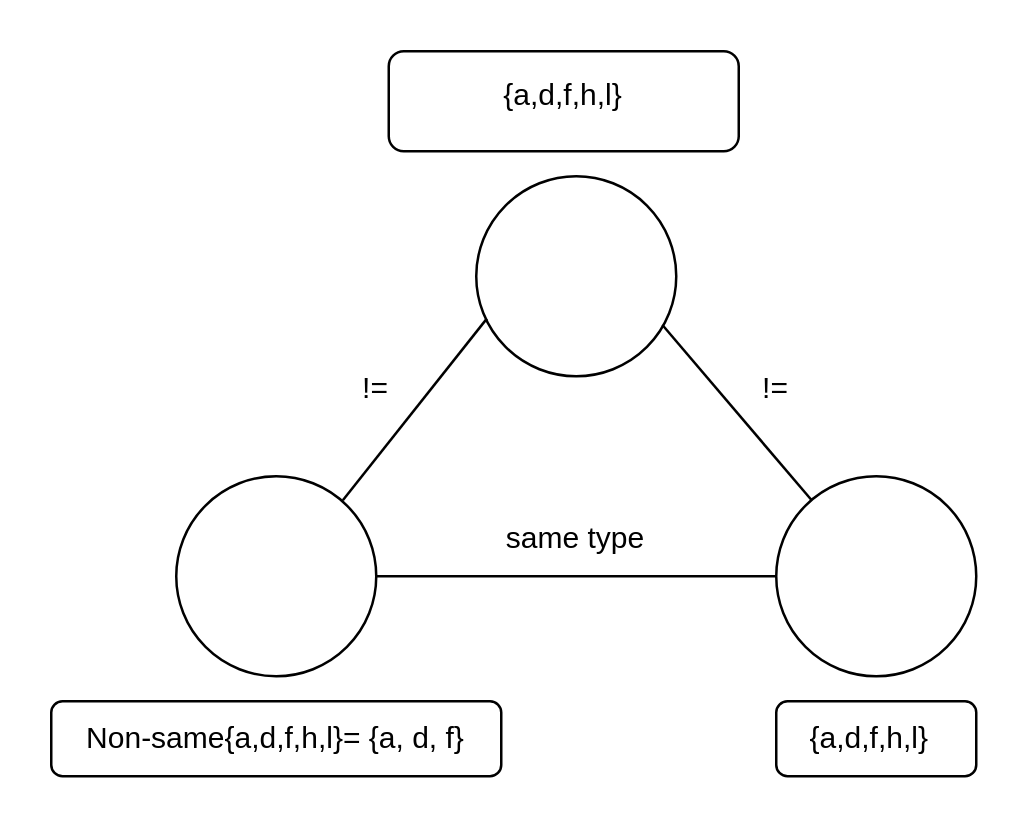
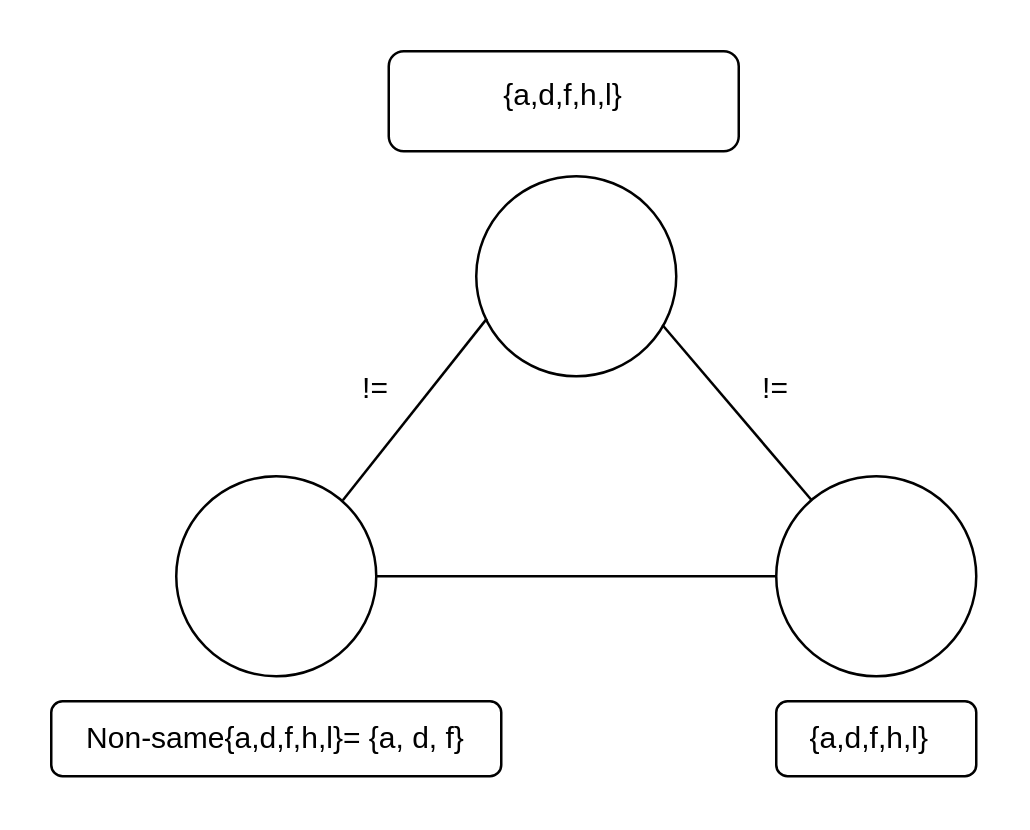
(576, 539) -> none
